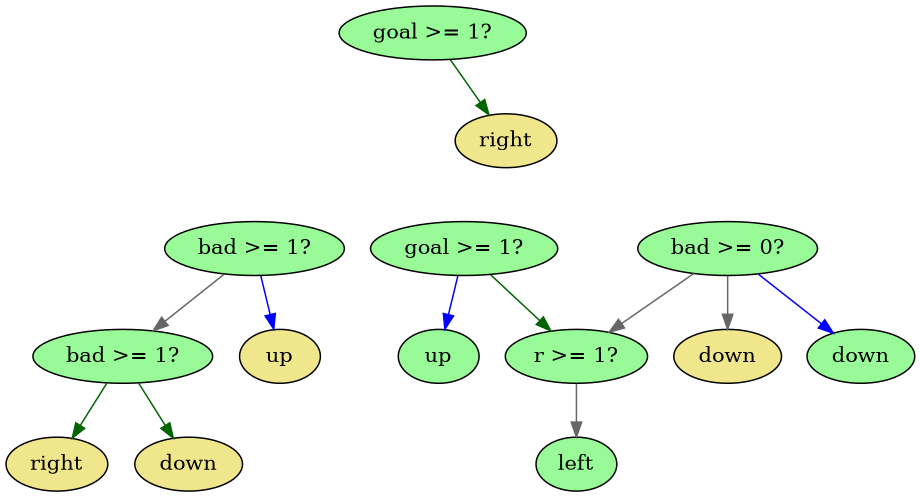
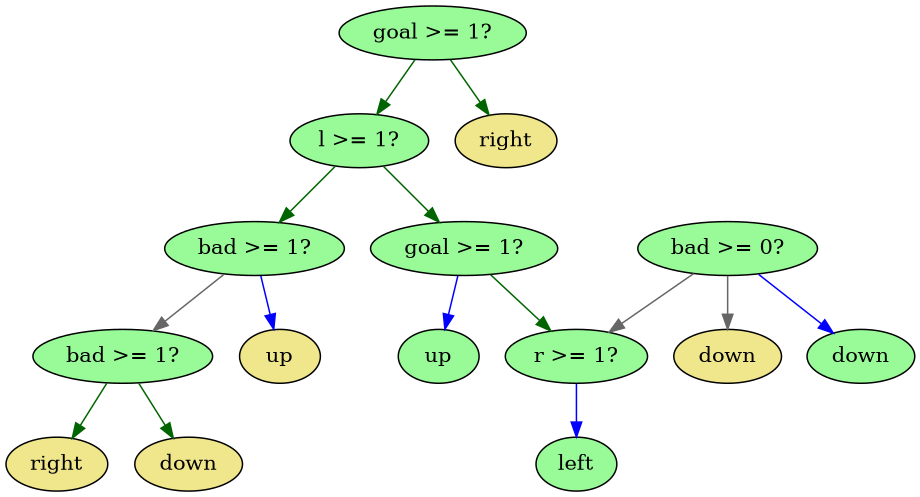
none -> (359, 141)
(576, 403) -> (576, 403)
